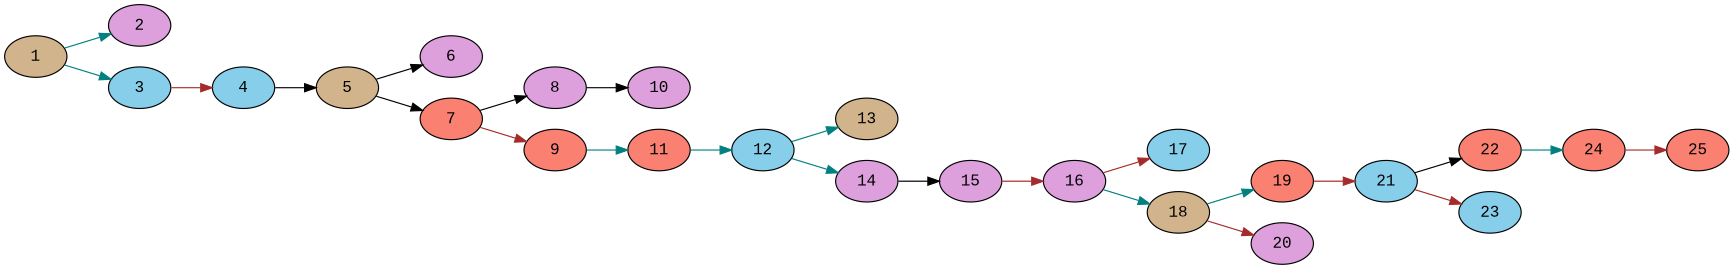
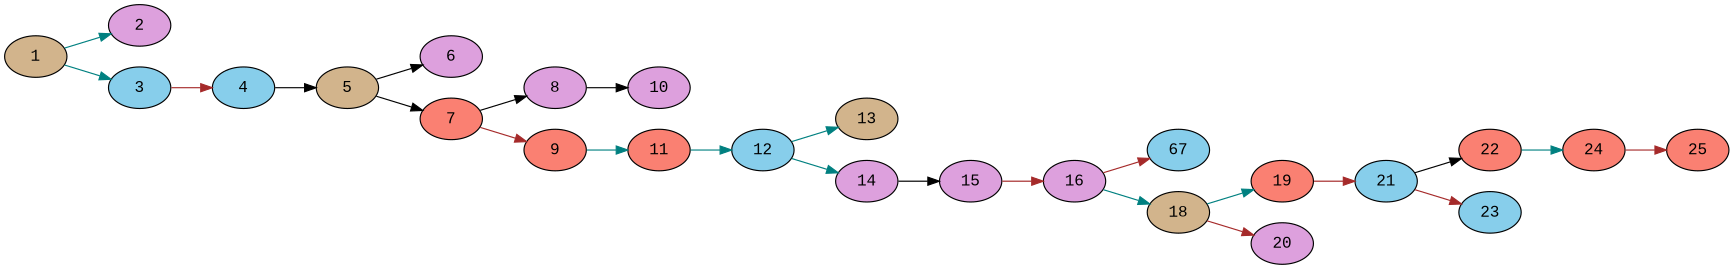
(1178, 150) -> (1178, 150)
